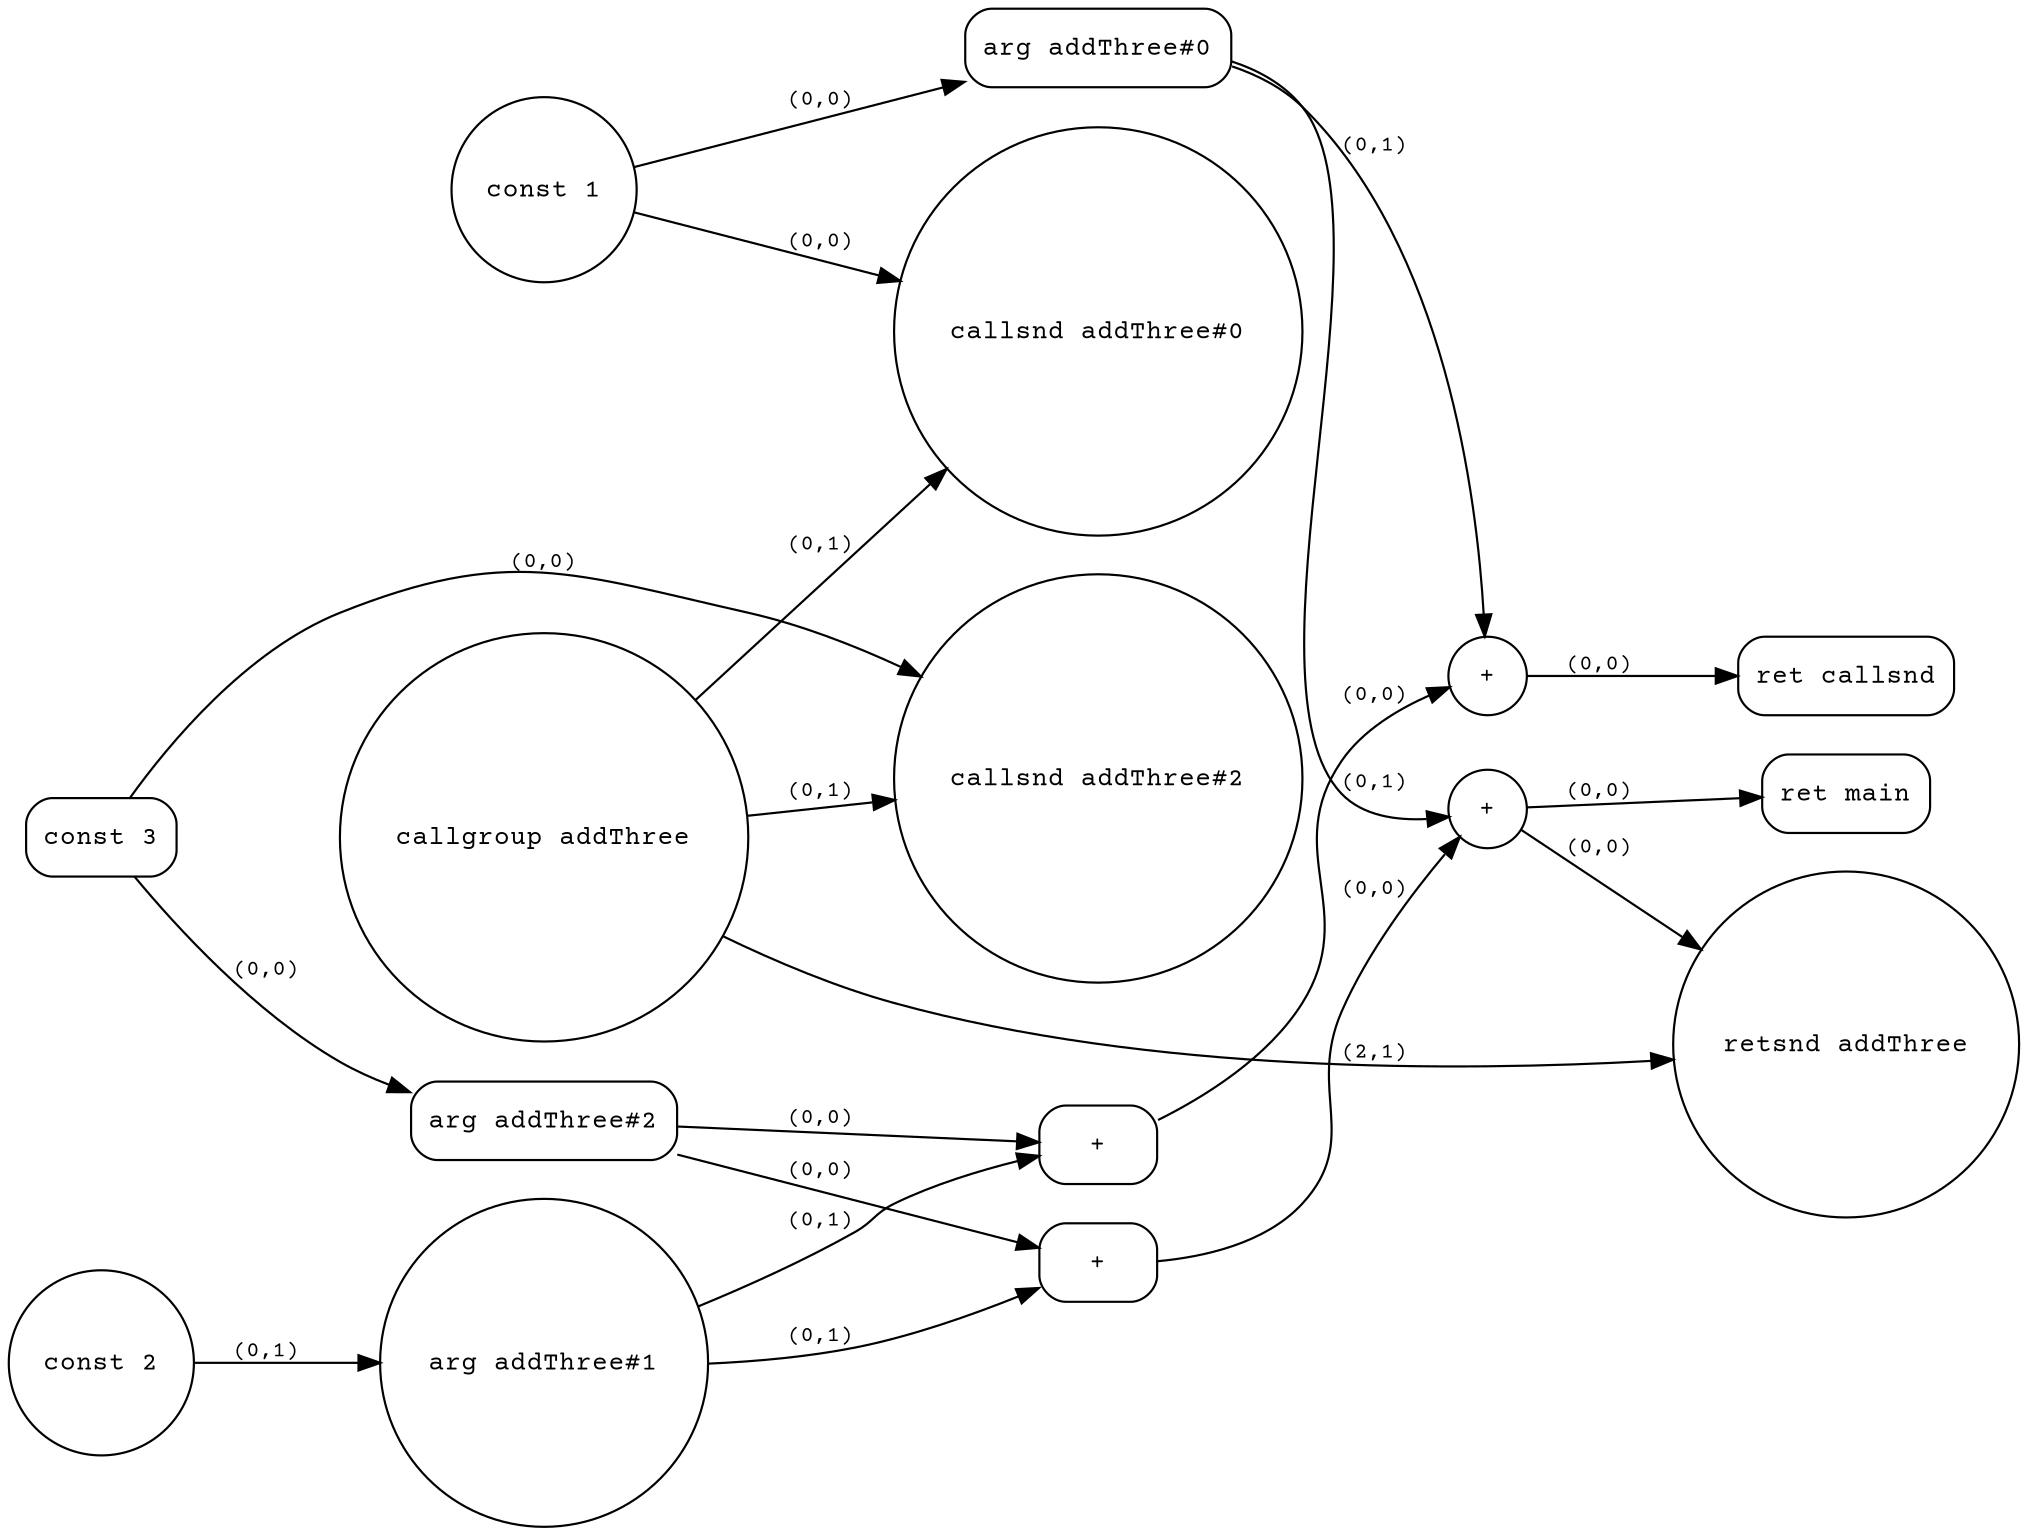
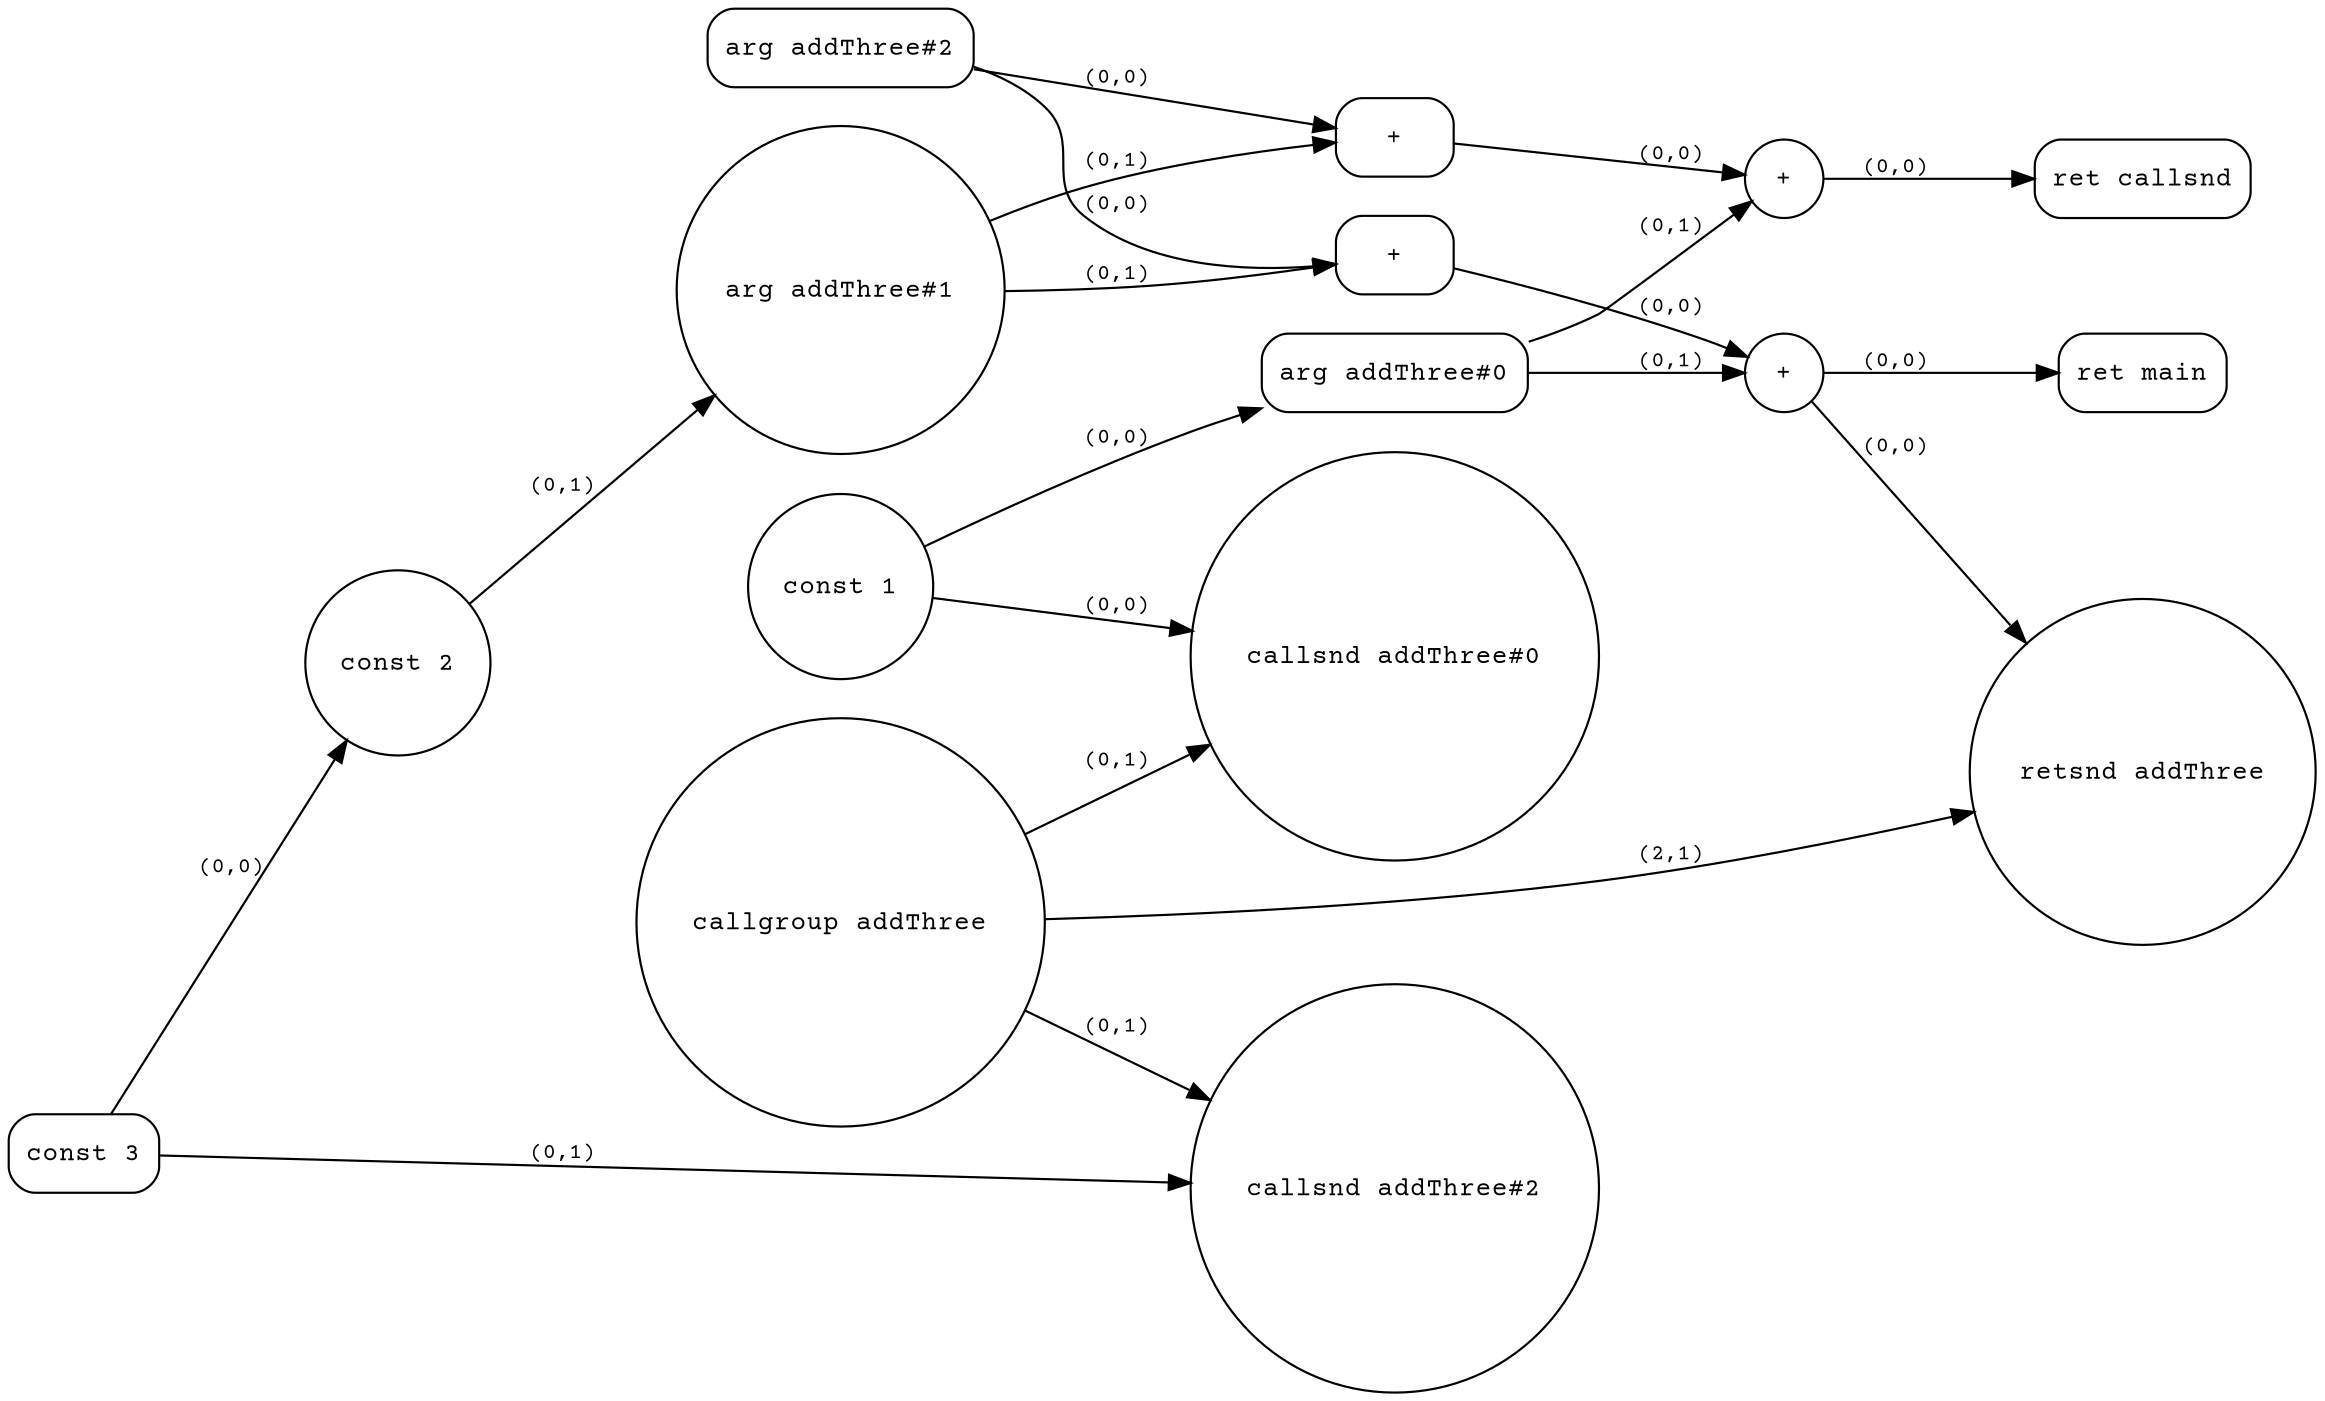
(544, 561) -> (564, 1152)
(250, 996) -> (223, 937)
